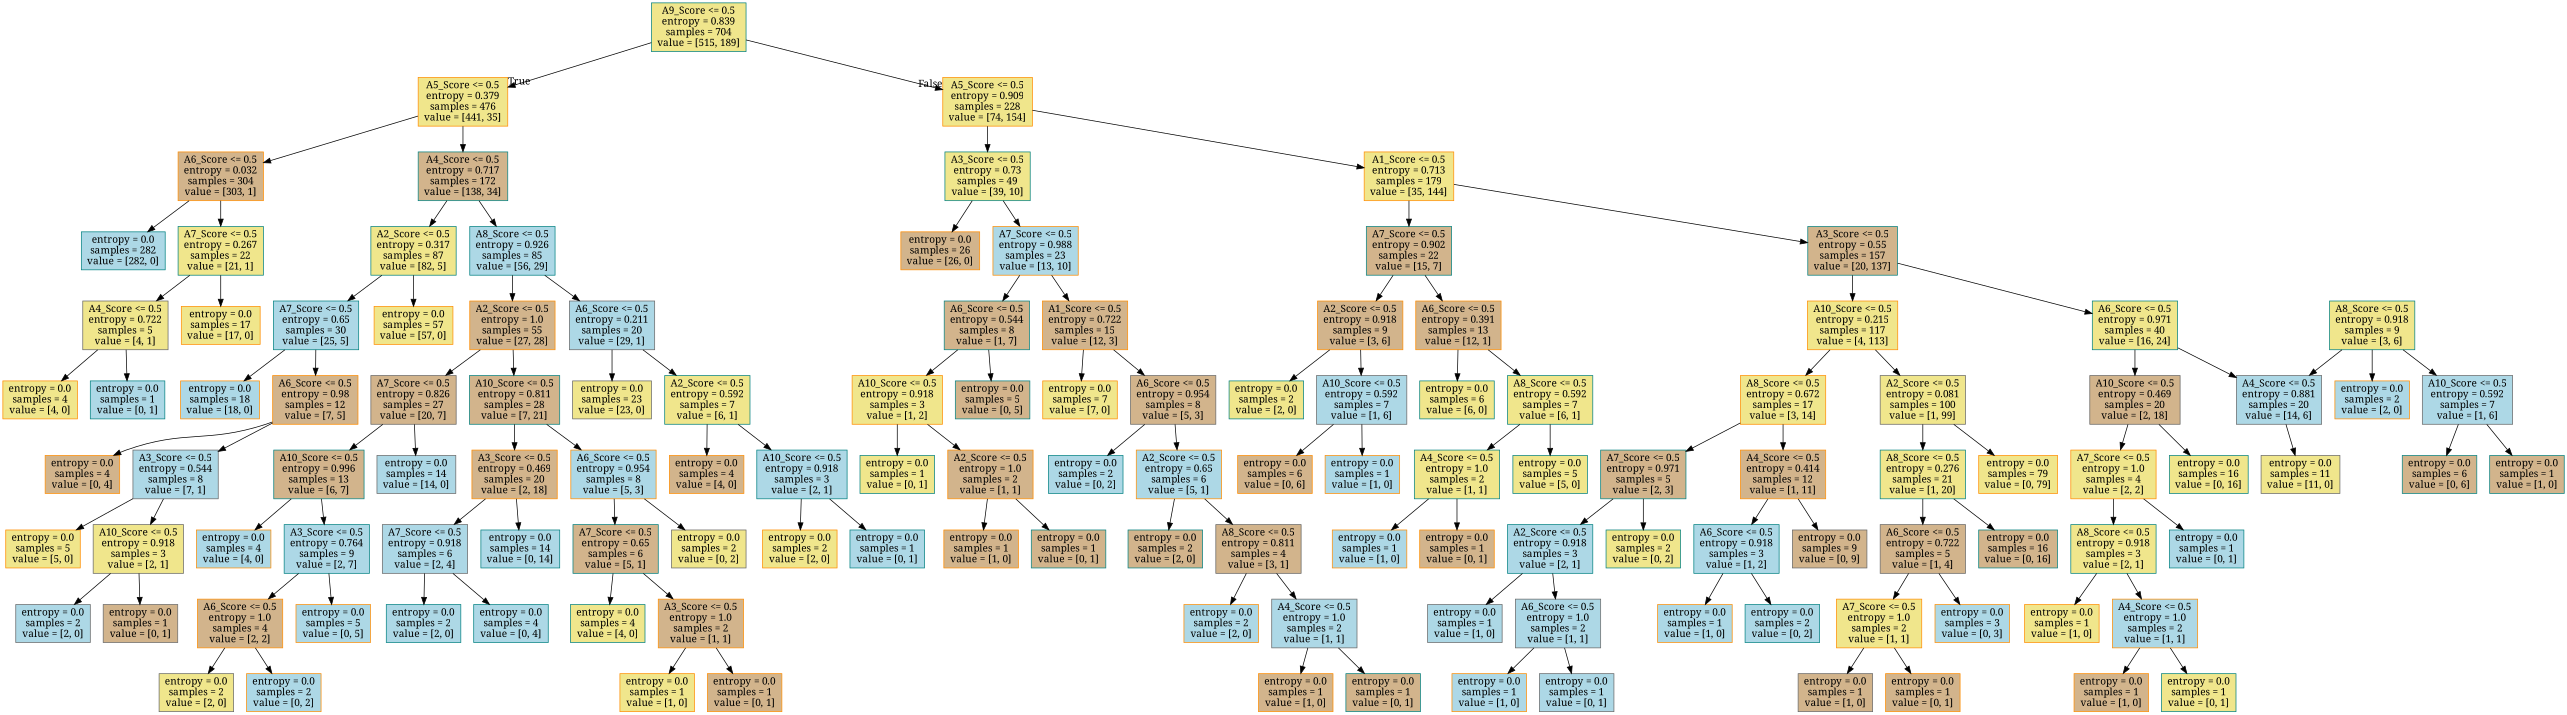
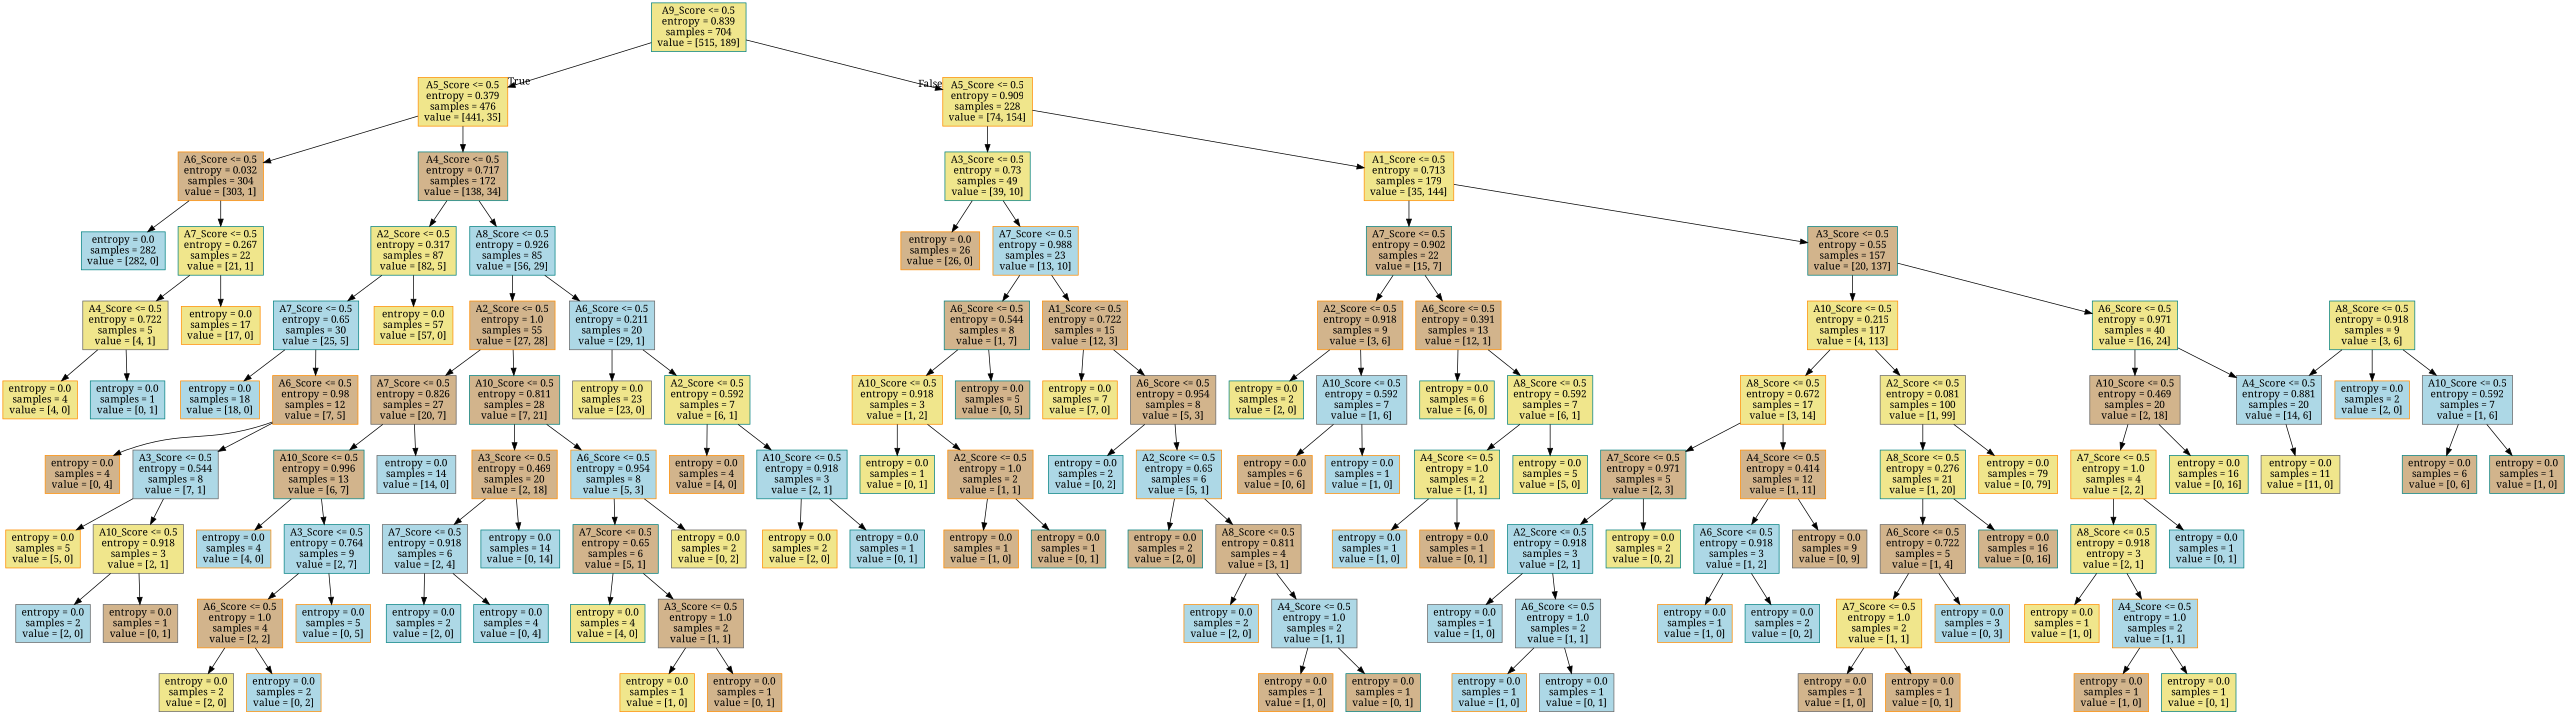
(2113, 549) -> (2113, 549)
(701, 624) -> (701, 624)
